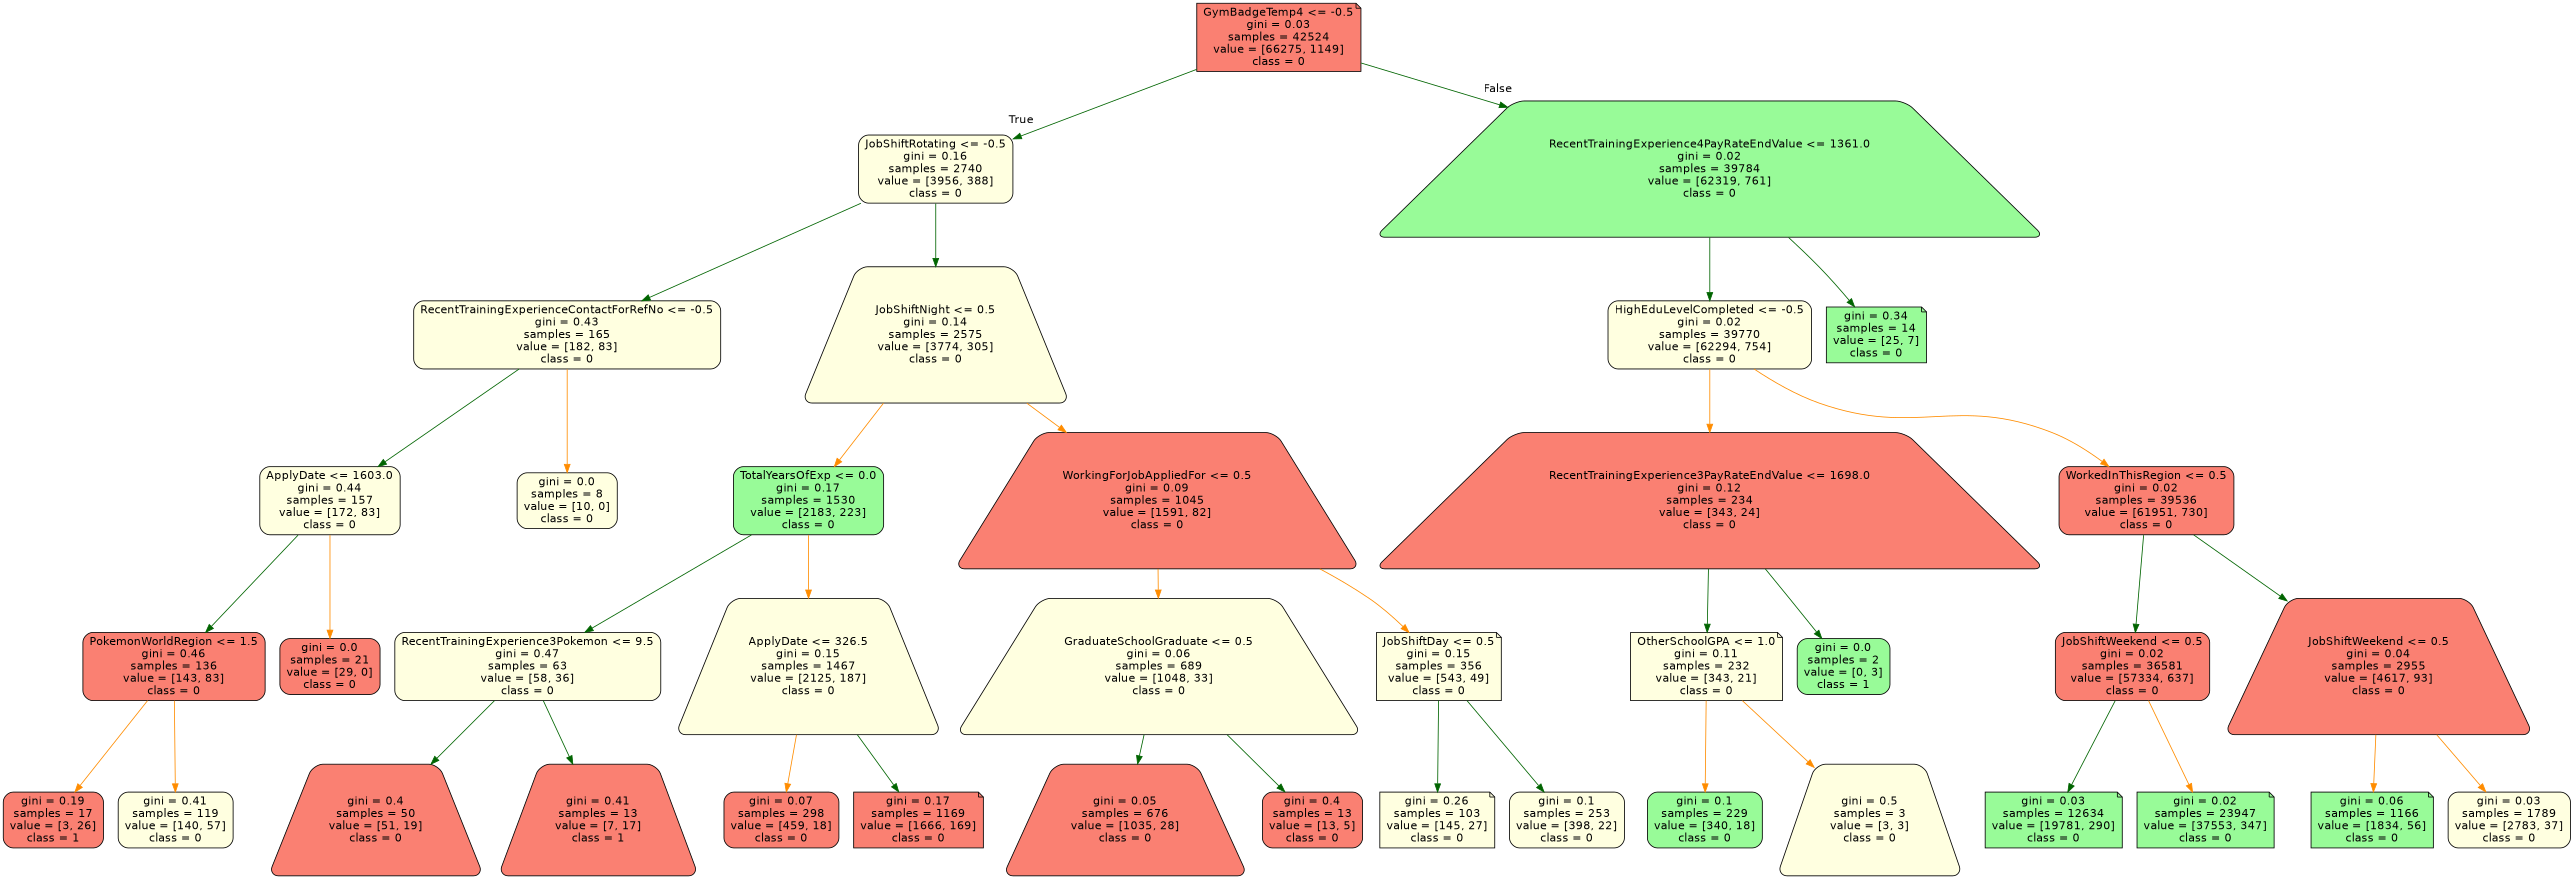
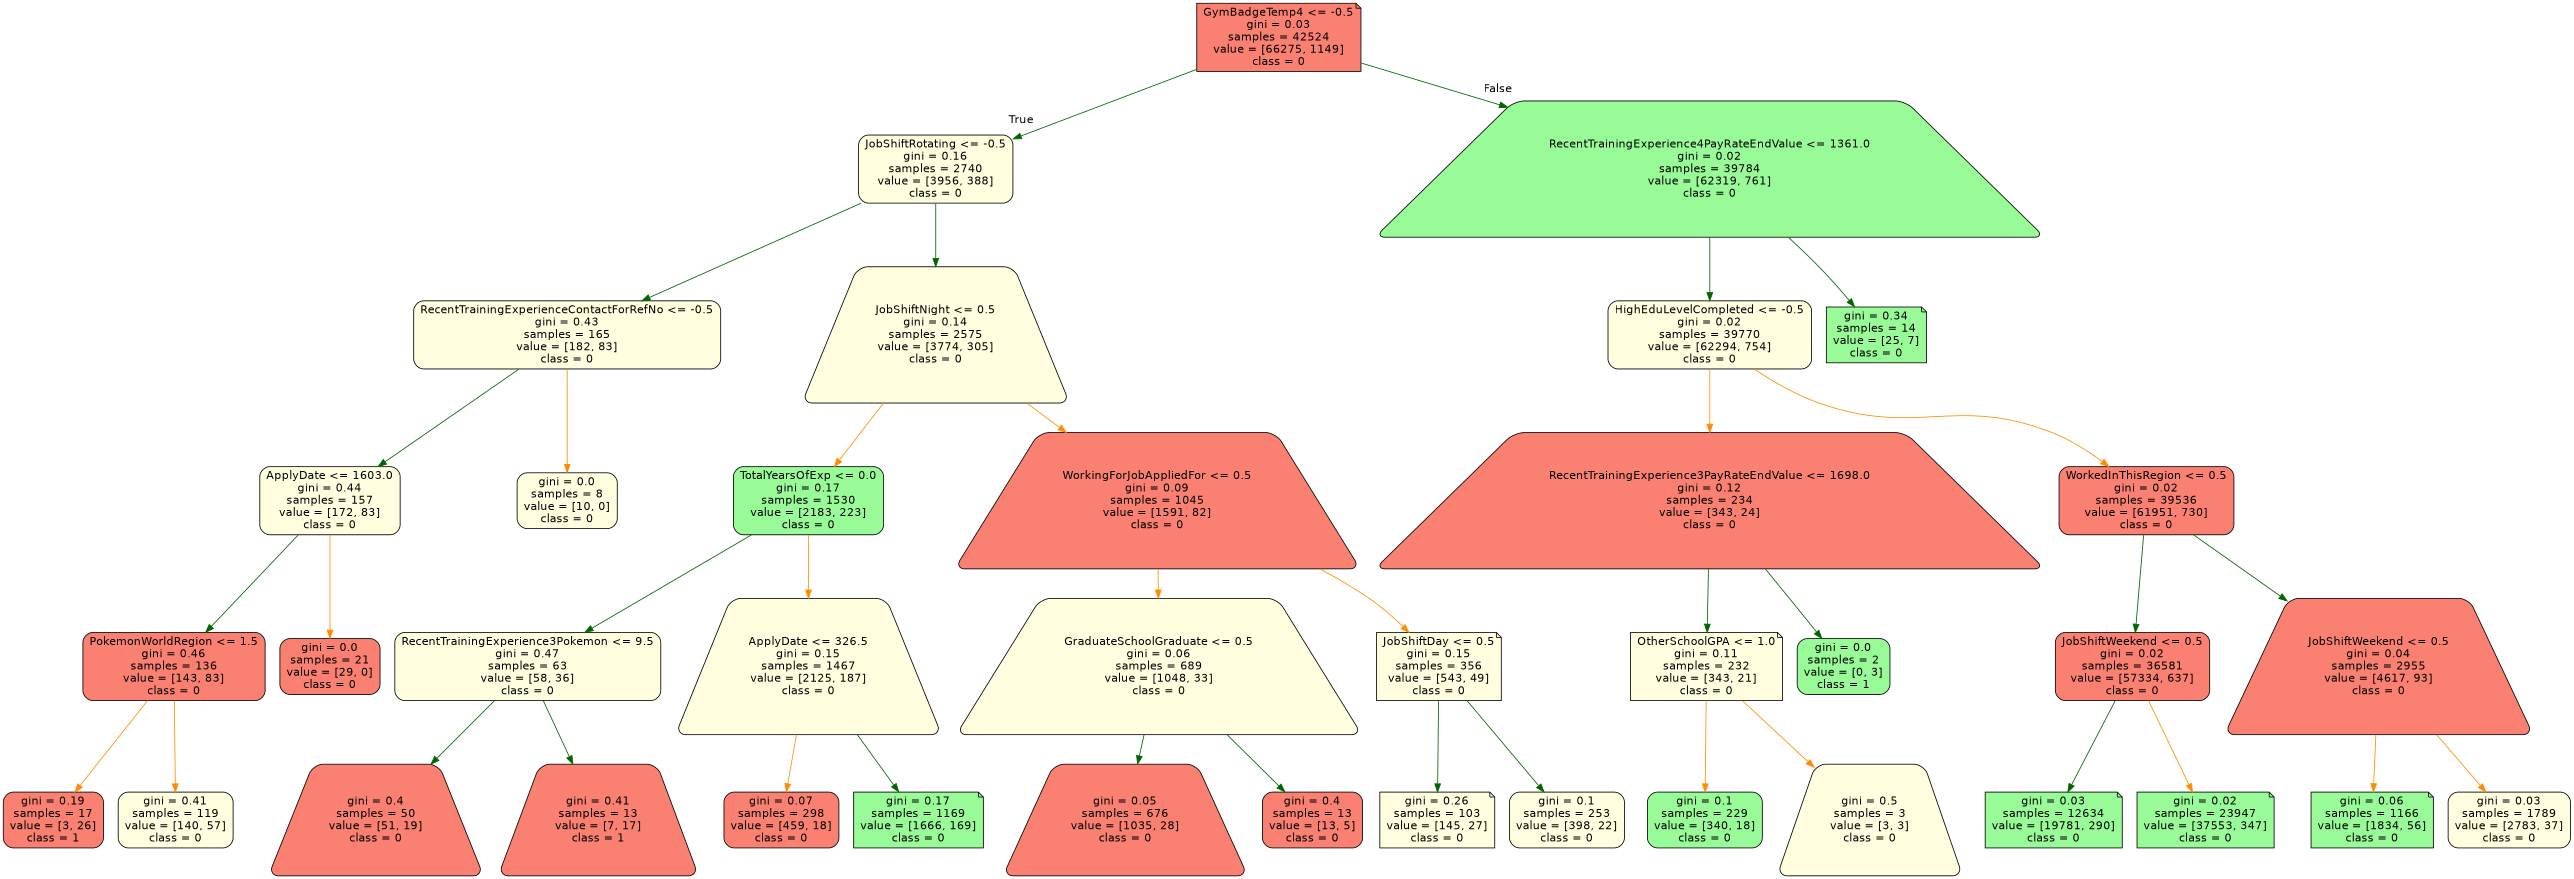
(919, 820) -> (919, 820)
